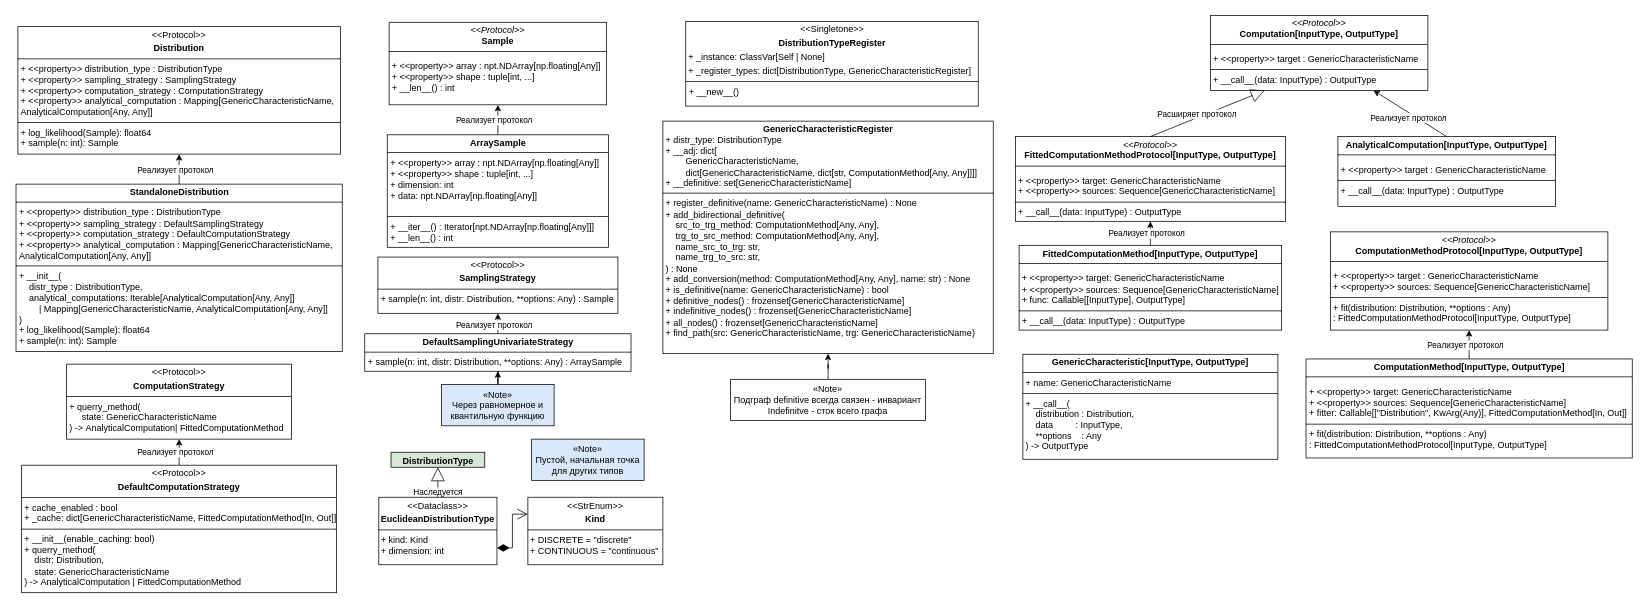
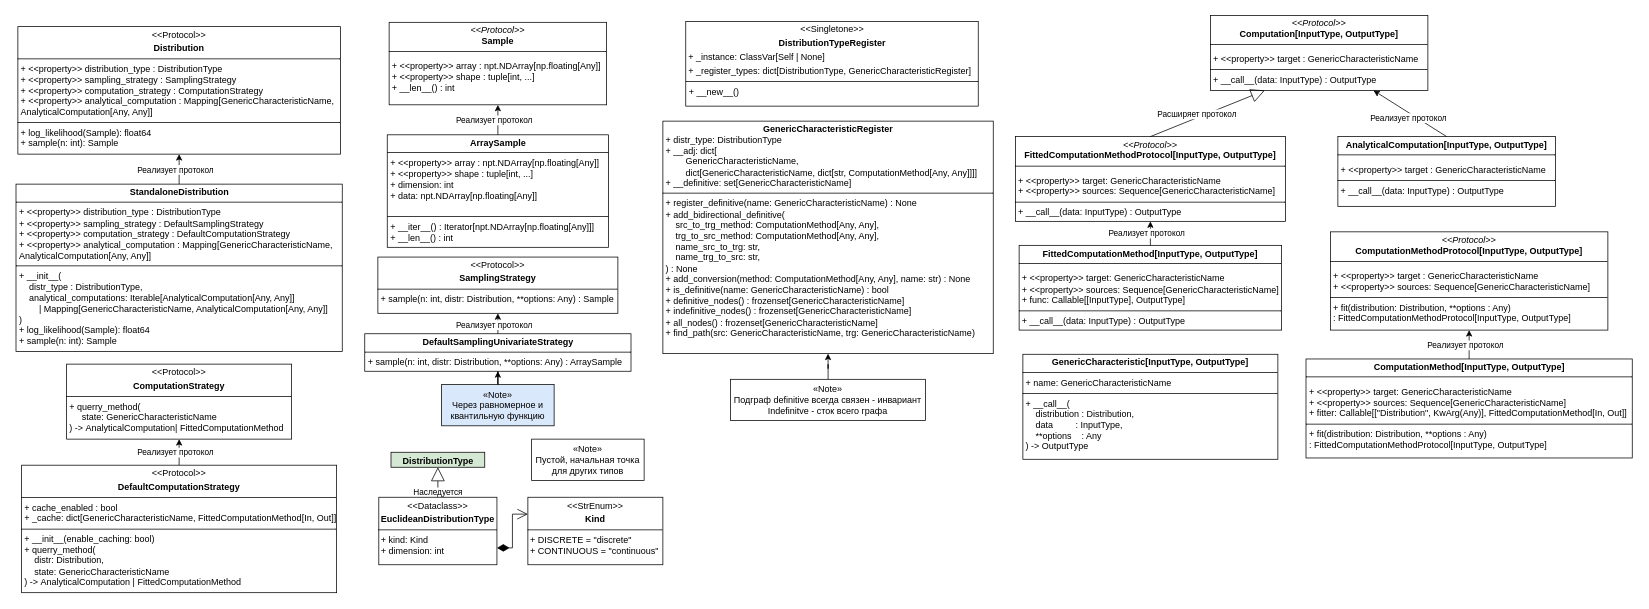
(588, 460) -> (588, 460)
